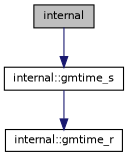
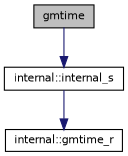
(64, 16) -> (64, 16)
(64, 79) -> (64, 79)
